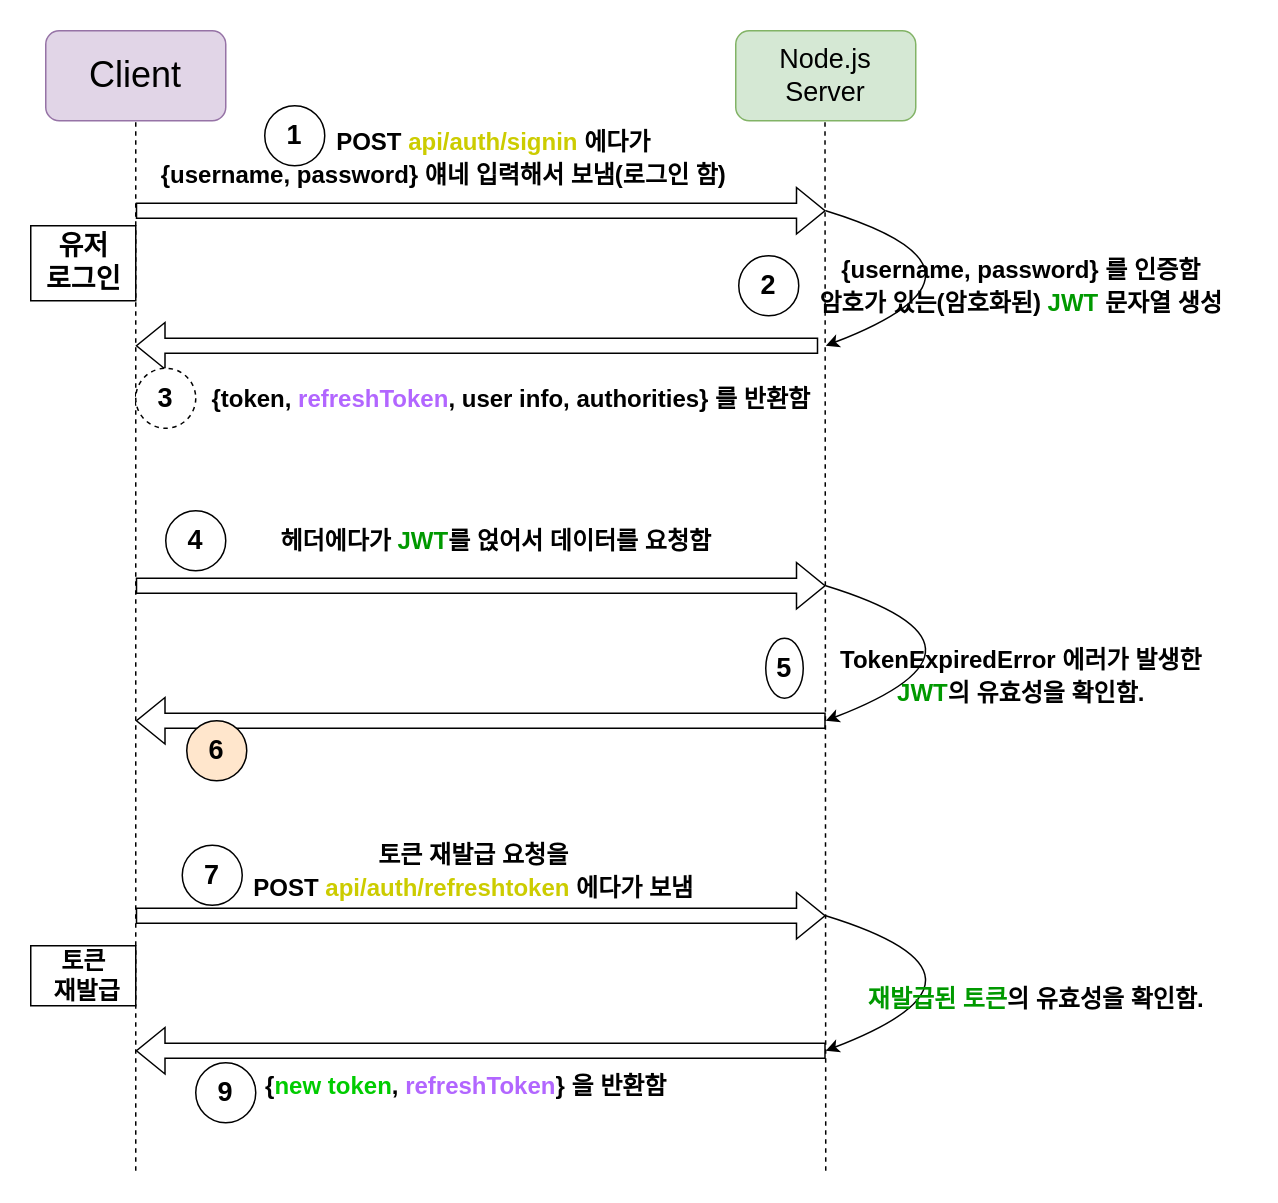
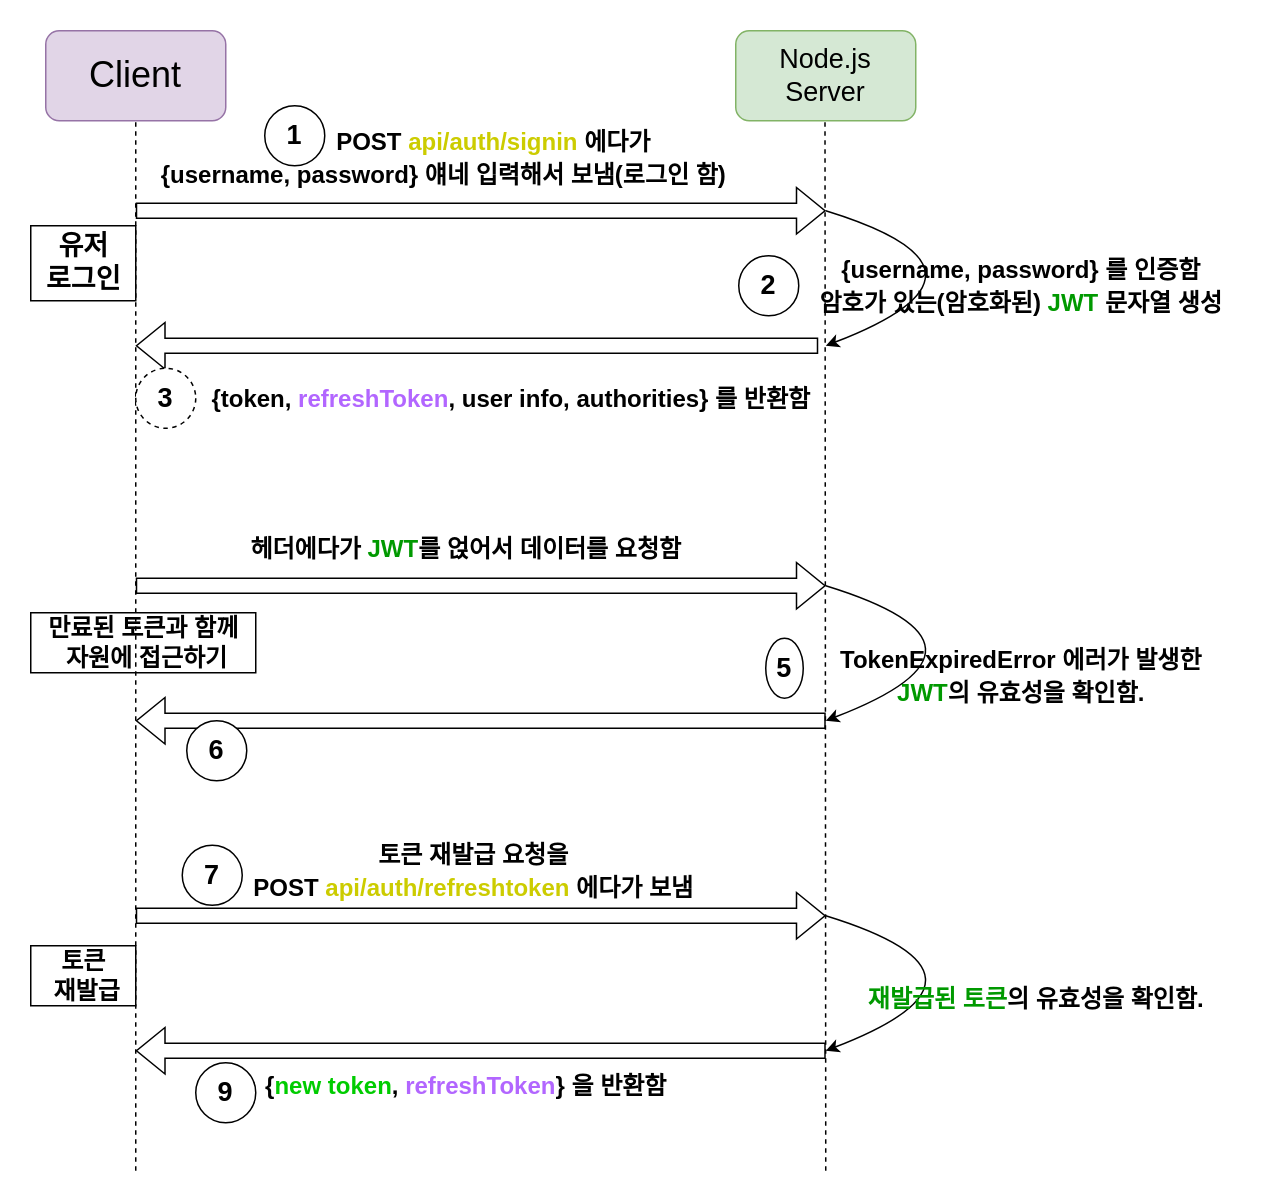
(196, 541) -> none
(496, 541) -> (466, 548)
none -> (143, 643)
(217, 751) -> (217, 751)
